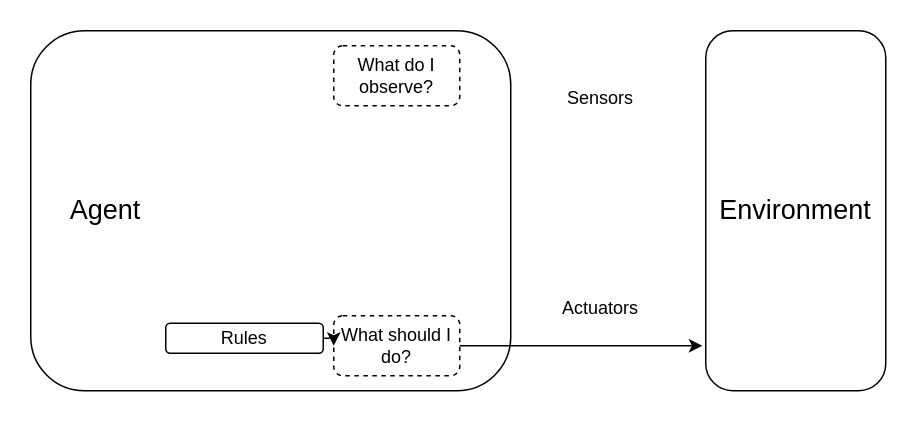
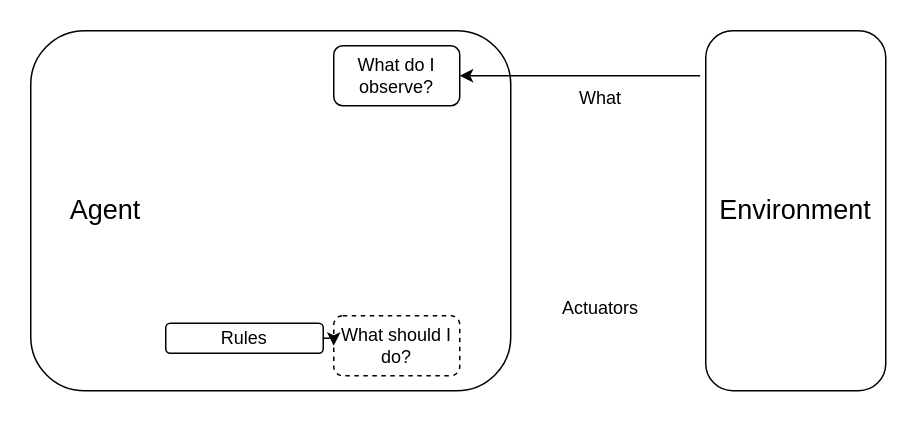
(397, 76) -> (397, 76)
none -> (585, 76)
(601, 98) -> (601, 98)
(576, 346) -> none
